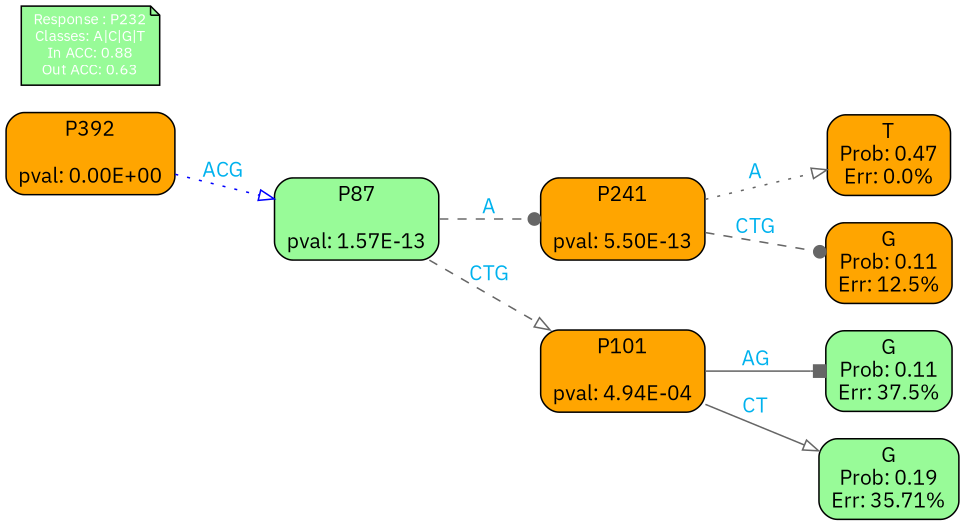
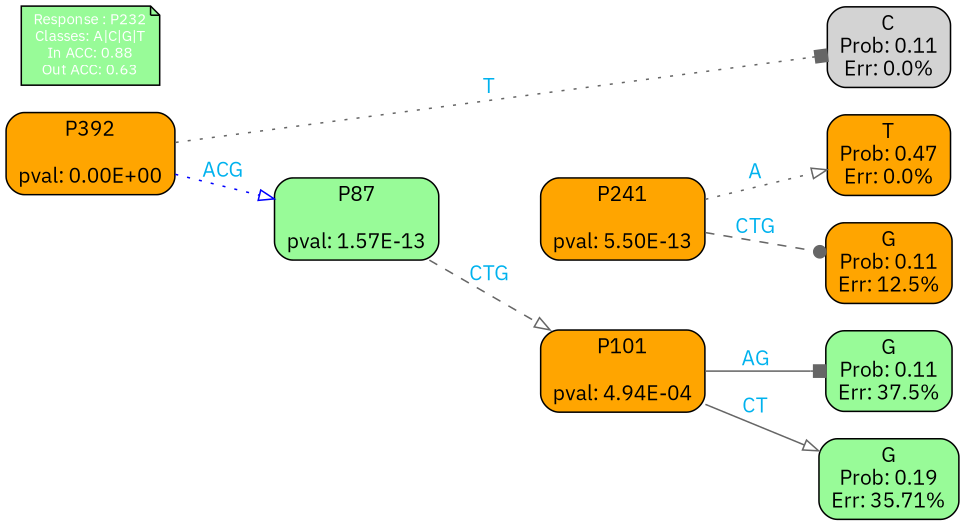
none -> (889, 47)
(484, 219) -> none
